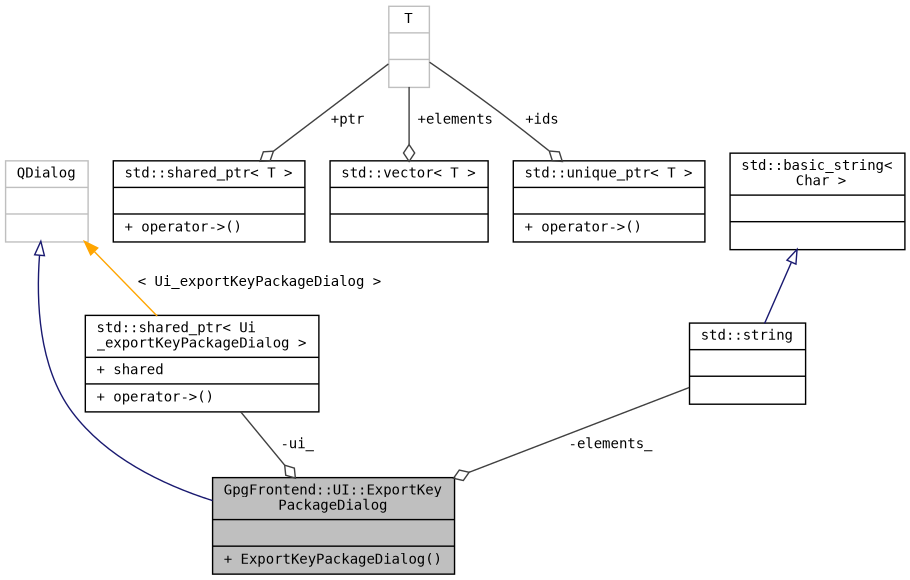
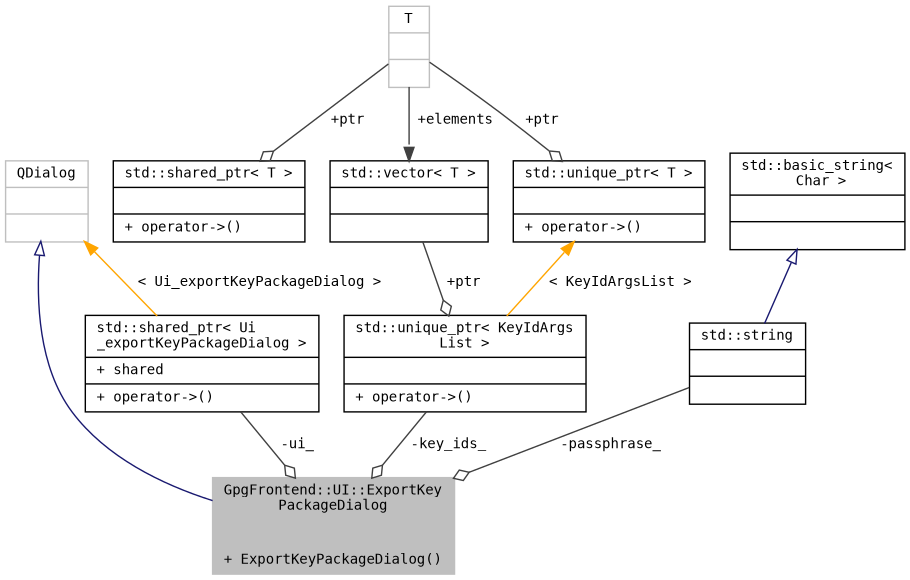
(409, 116) -> (409, 116)
(538, 120) -> (538, 120)
none -> (465, 364)
(607, 445) -> (607, 445)
(334, 526) -> (334, 526)
